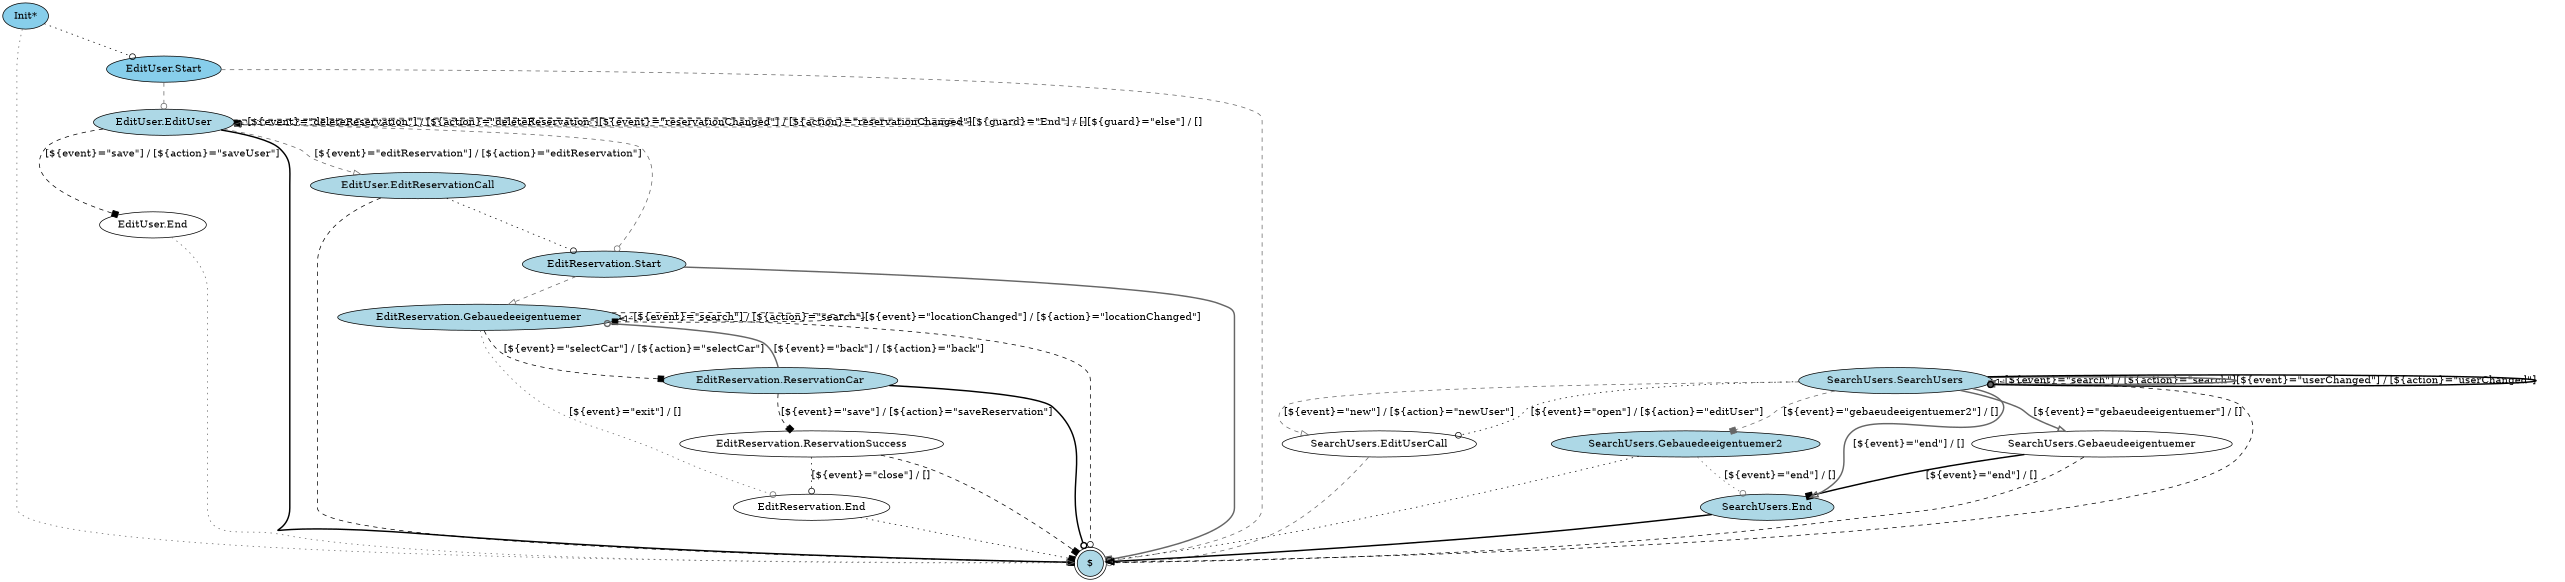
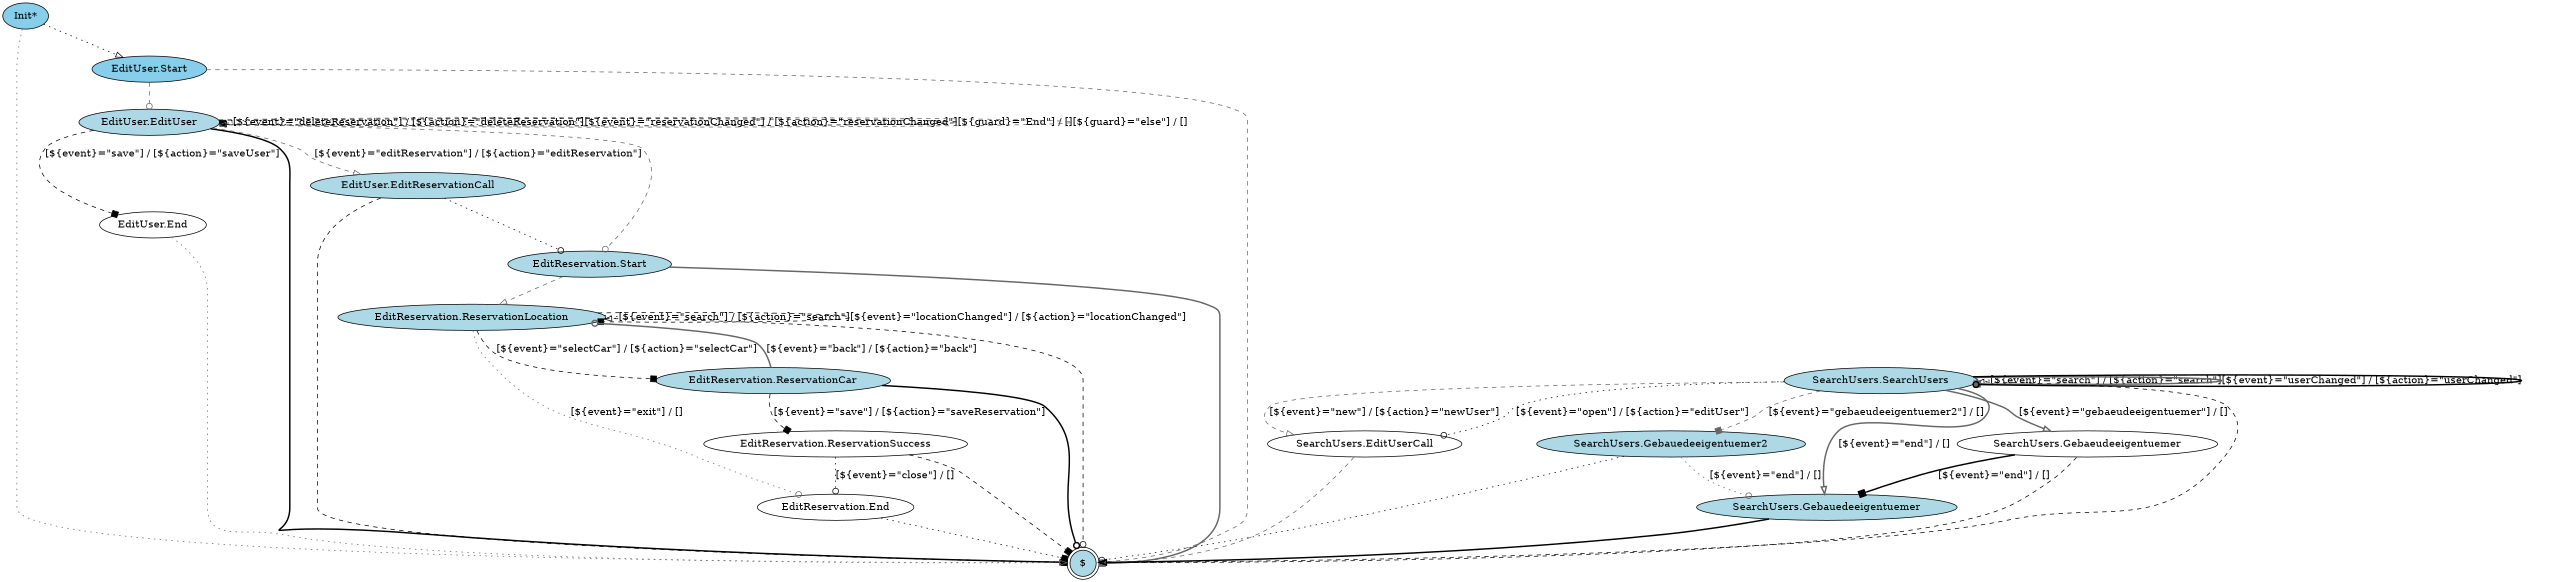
(87, 40) -> (80, 39)
(479, 317) -> (472, 317)
(1767, 507) -> (1827, 507)
